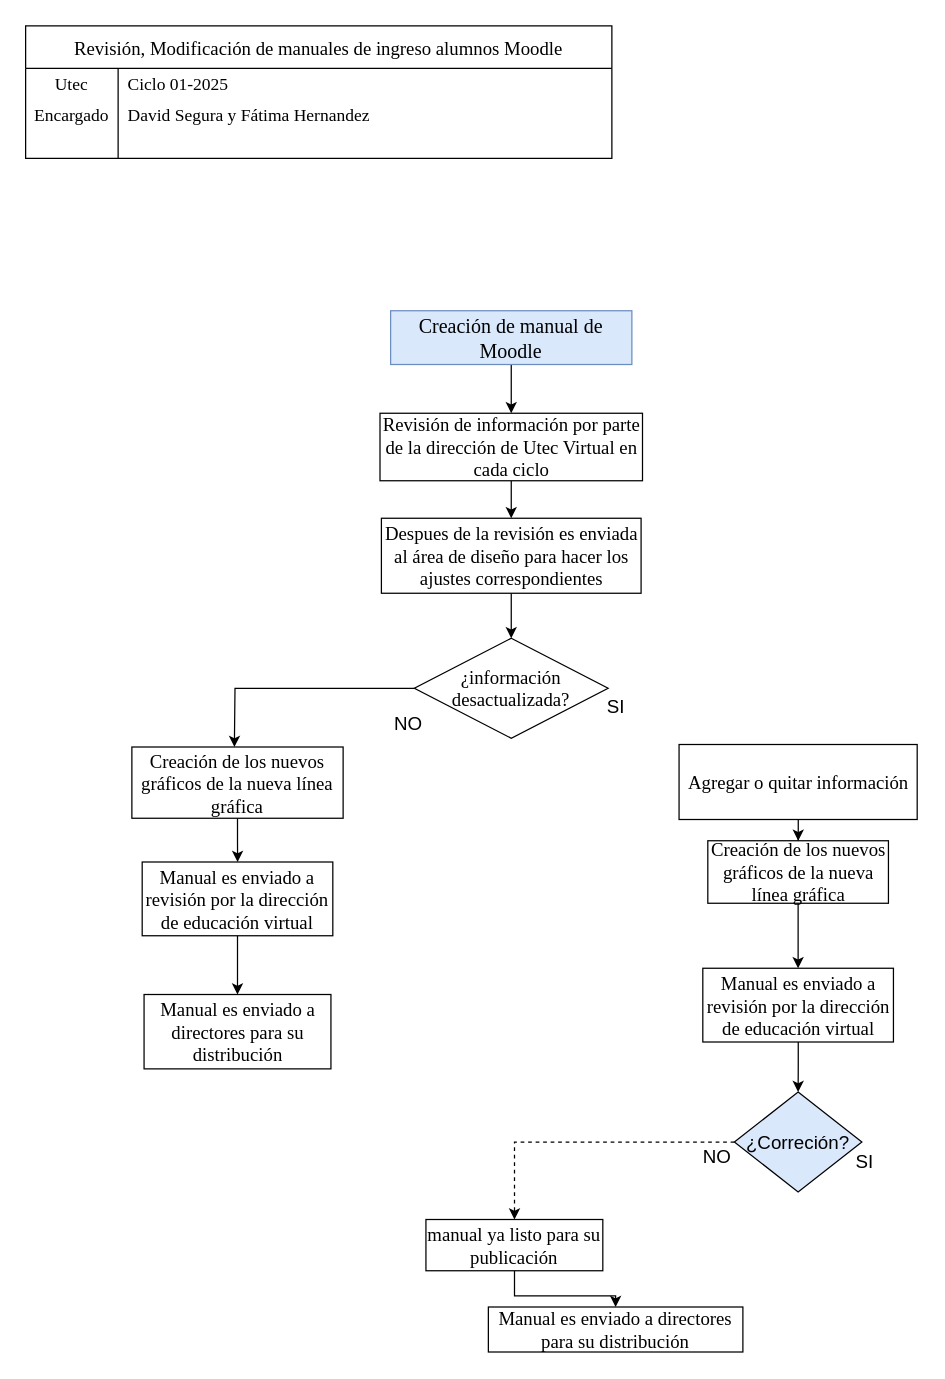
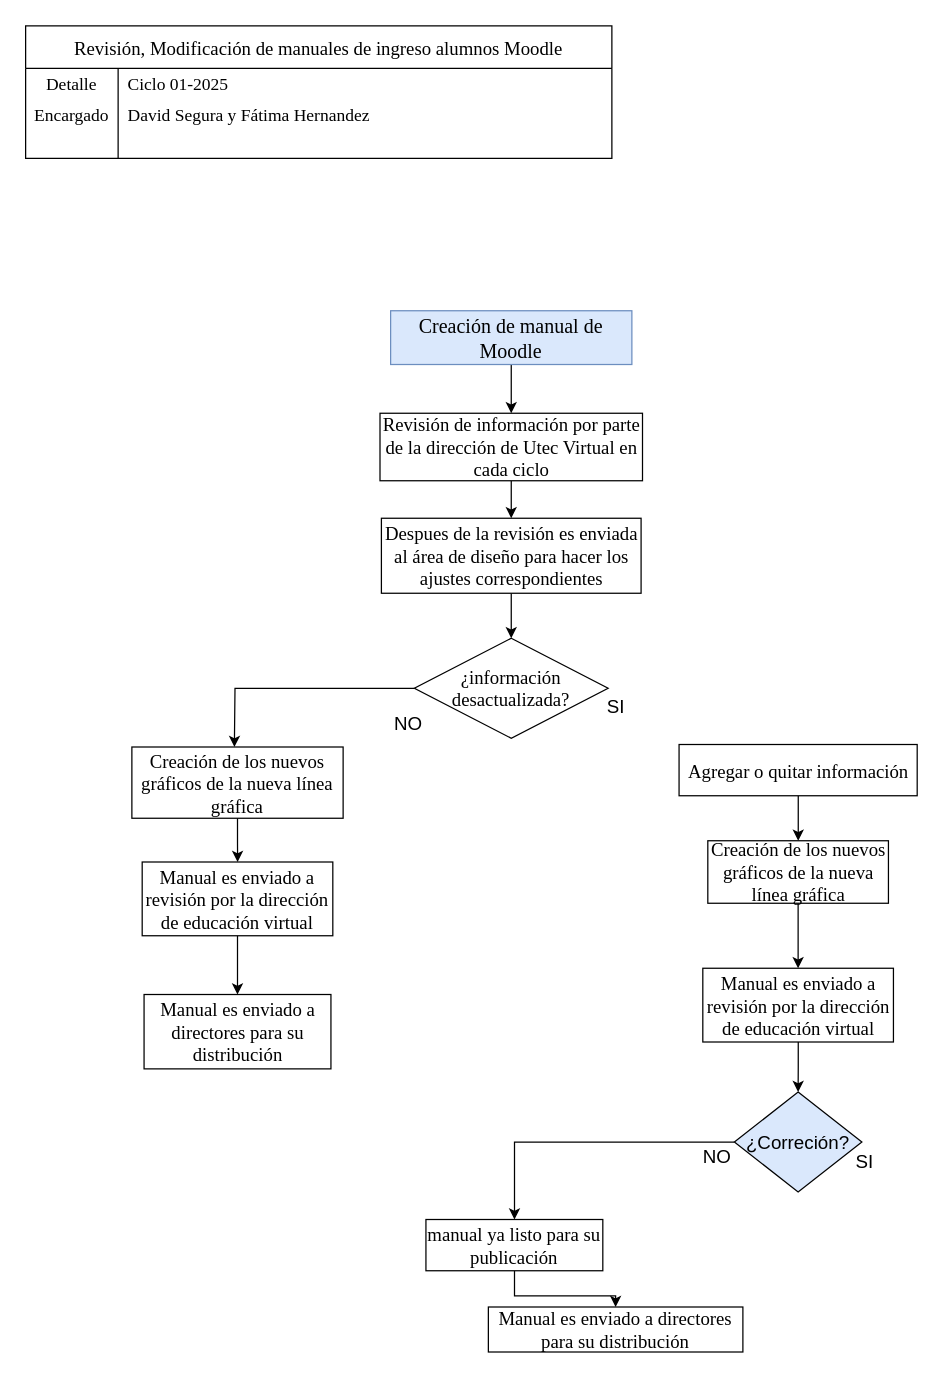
(72, 82) -> (72, 82)
(798, 782) -> (798, 770)
(590, 1142) -> (590, 1142)
